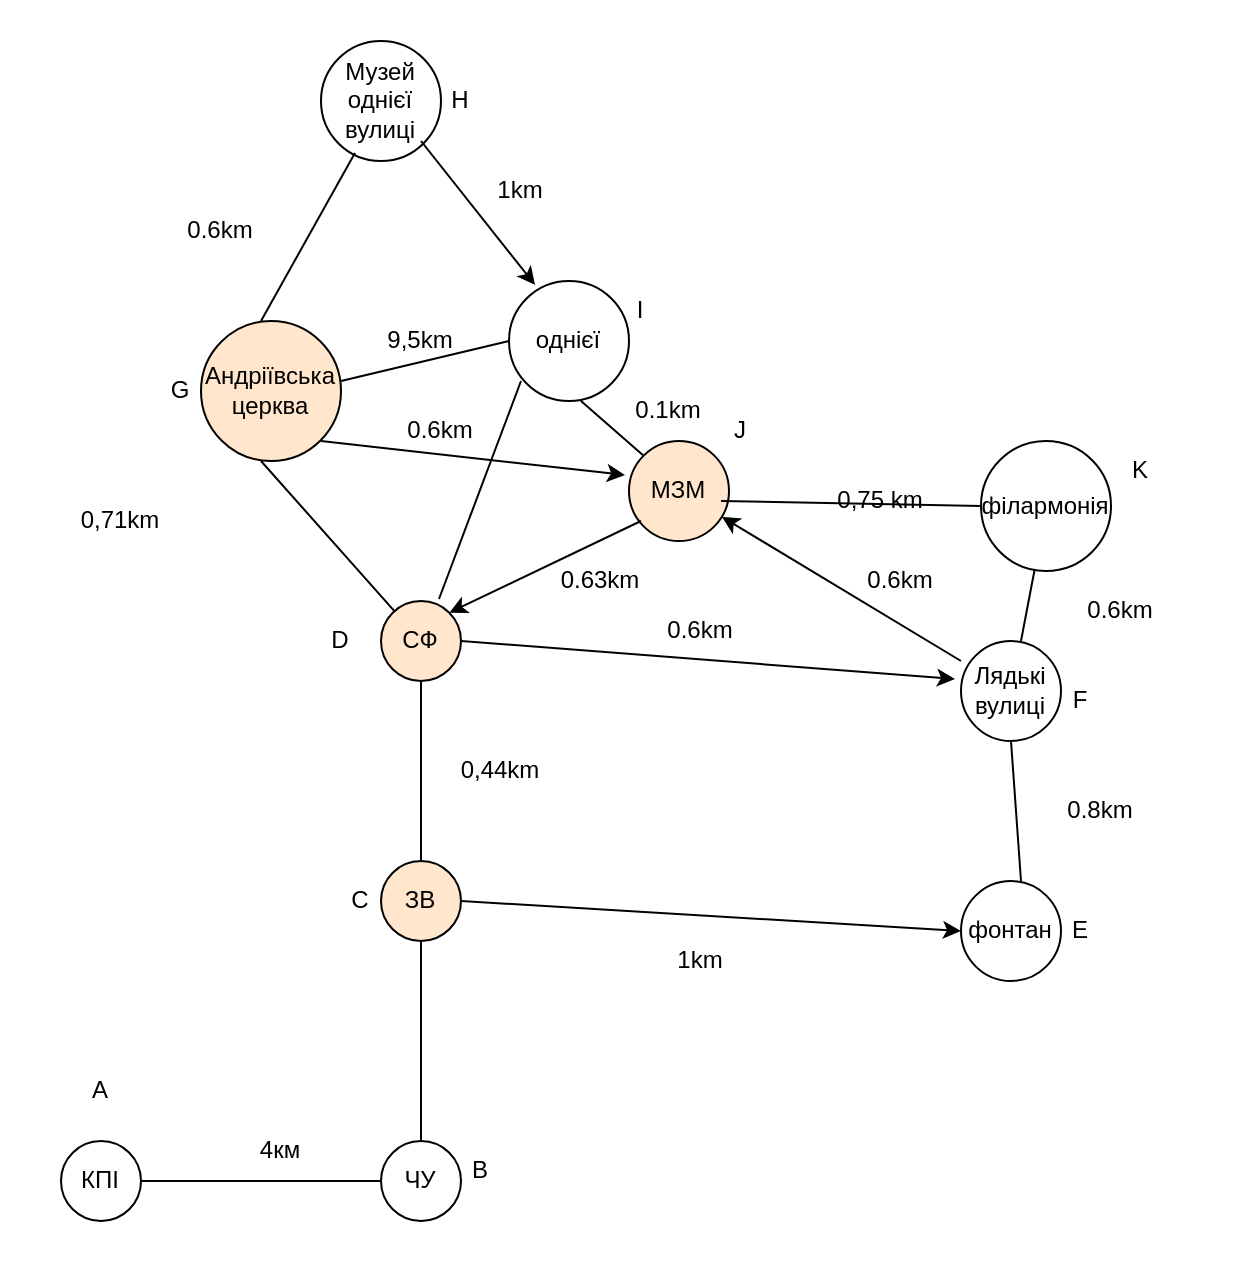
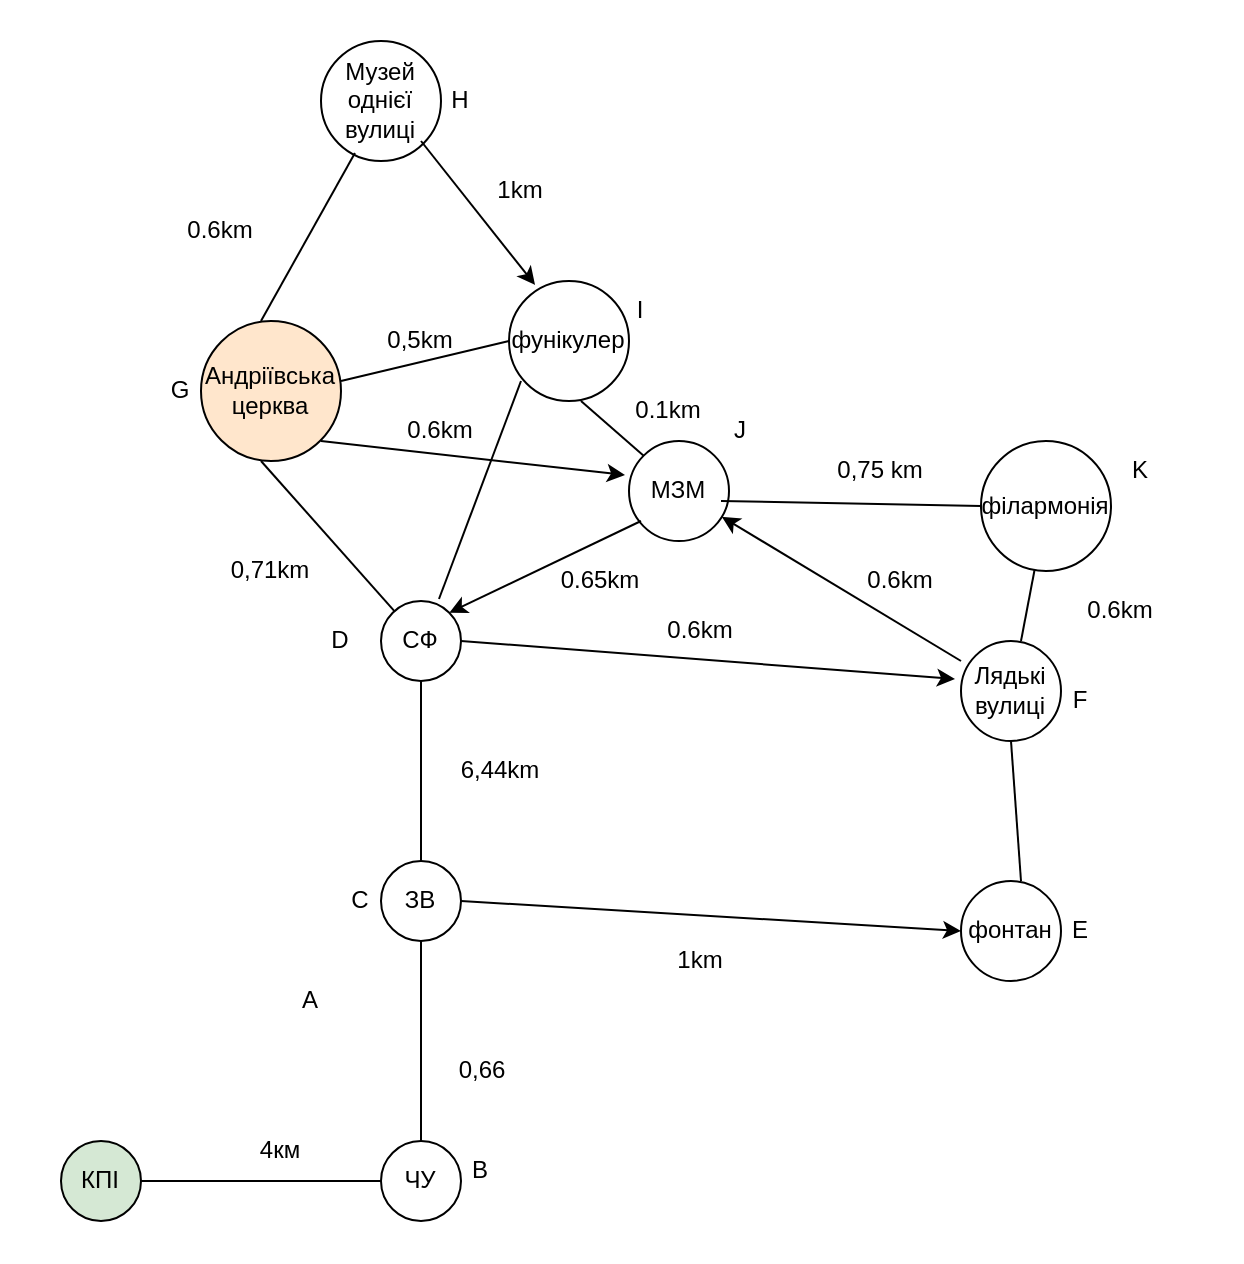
(421, 341) -> (421, 341)
(569, 341) -> (569, 341)
(679, 491) -> (679, 491)
(881, 501) -> (881, 471)
(121, 521) -> (271, 571)
(601, 581) -> (601, 581)
(421, 641) -> (421, 641)
(501, 771) -> (501, 771)
(1101, 811) -> none
(421, 901) -> (421, 901)
none -> (483, 1071)
(101, 1091) -> (311, 1001)
(101, 1181) -> (101, 1181)
